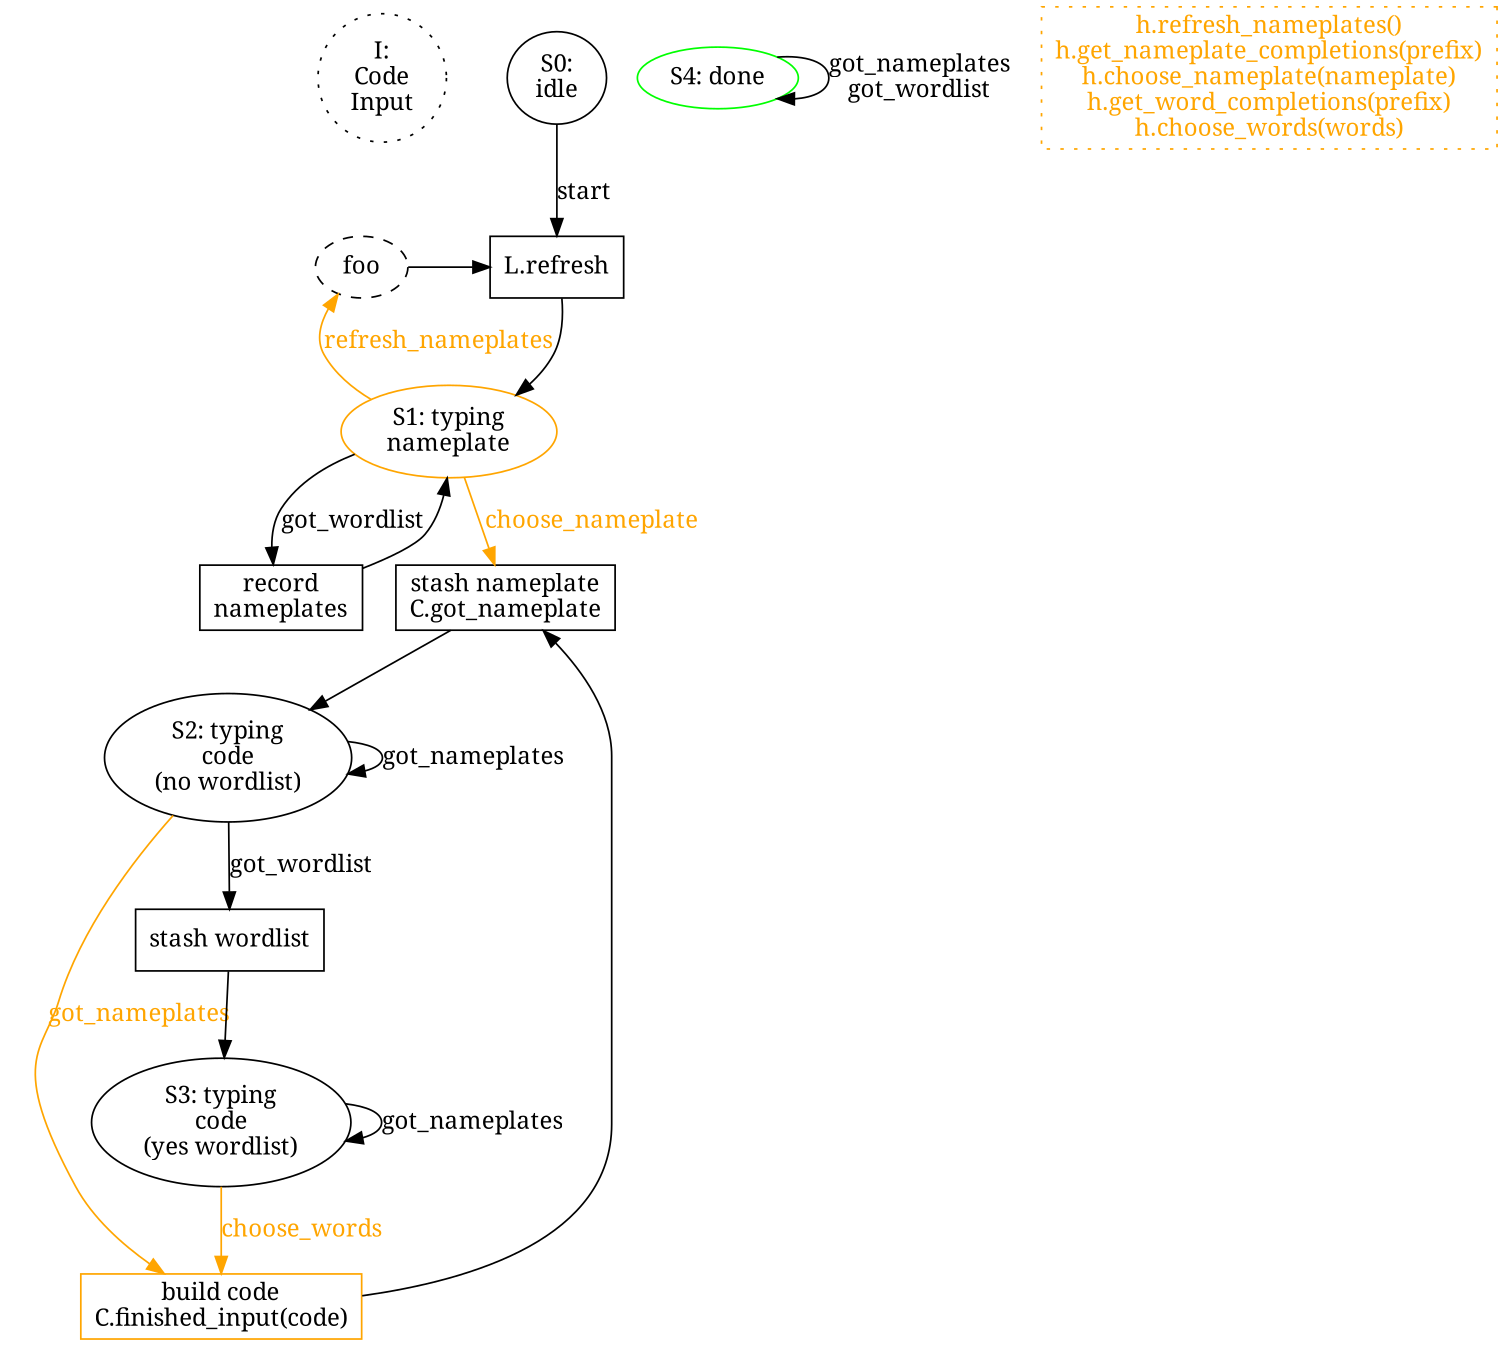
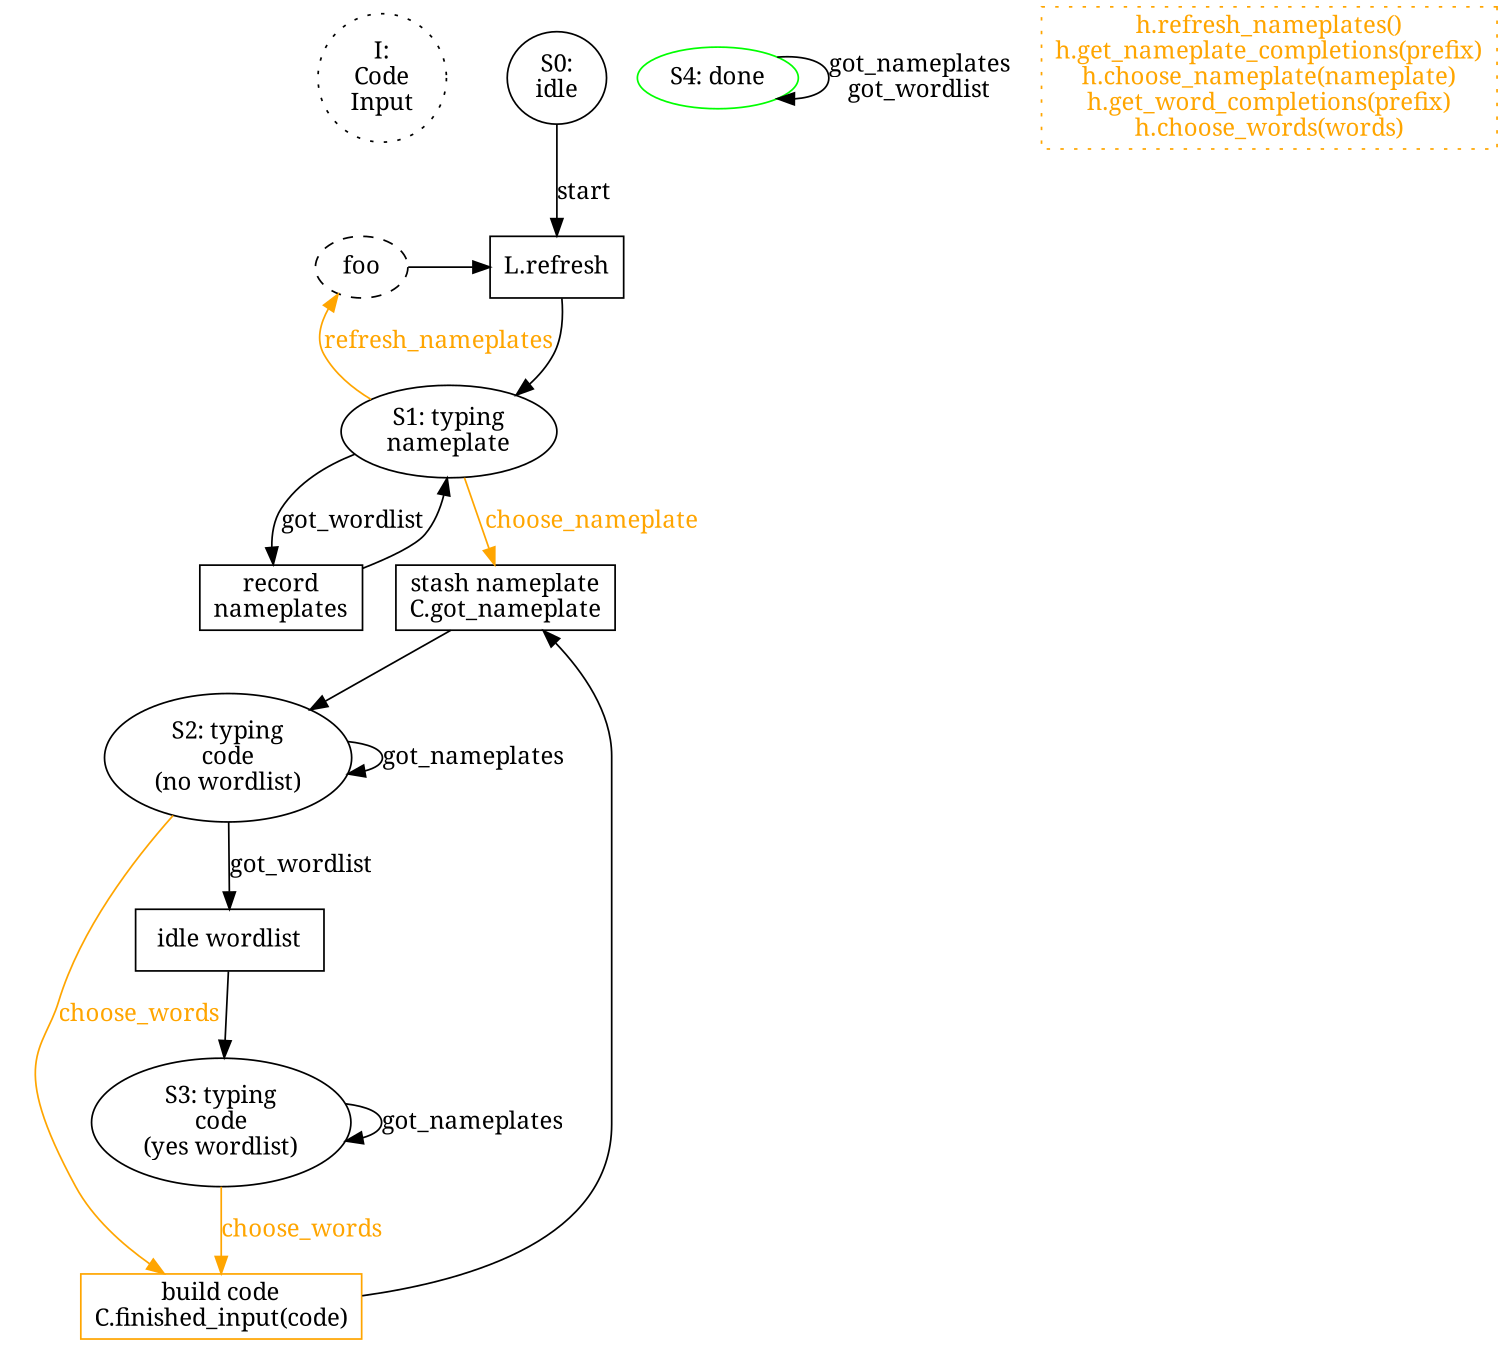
(449, 432) -> (449, 432)
(230, 940) -> (230, 940)
(139, 1015) -> (139, 1015)
